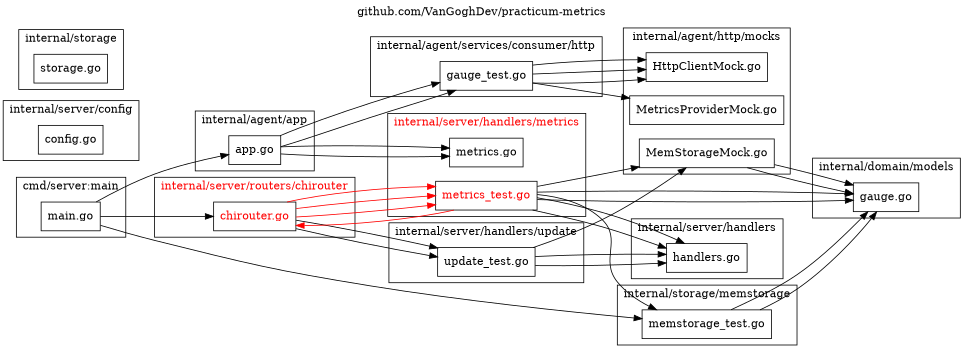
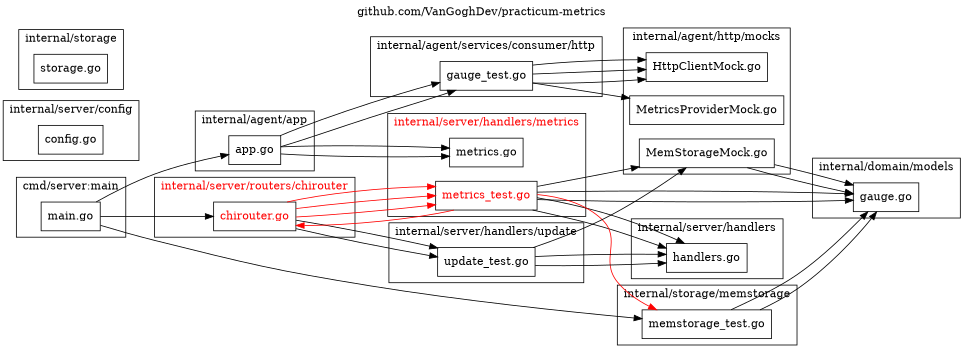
(611, 235) -> (611, 235)
